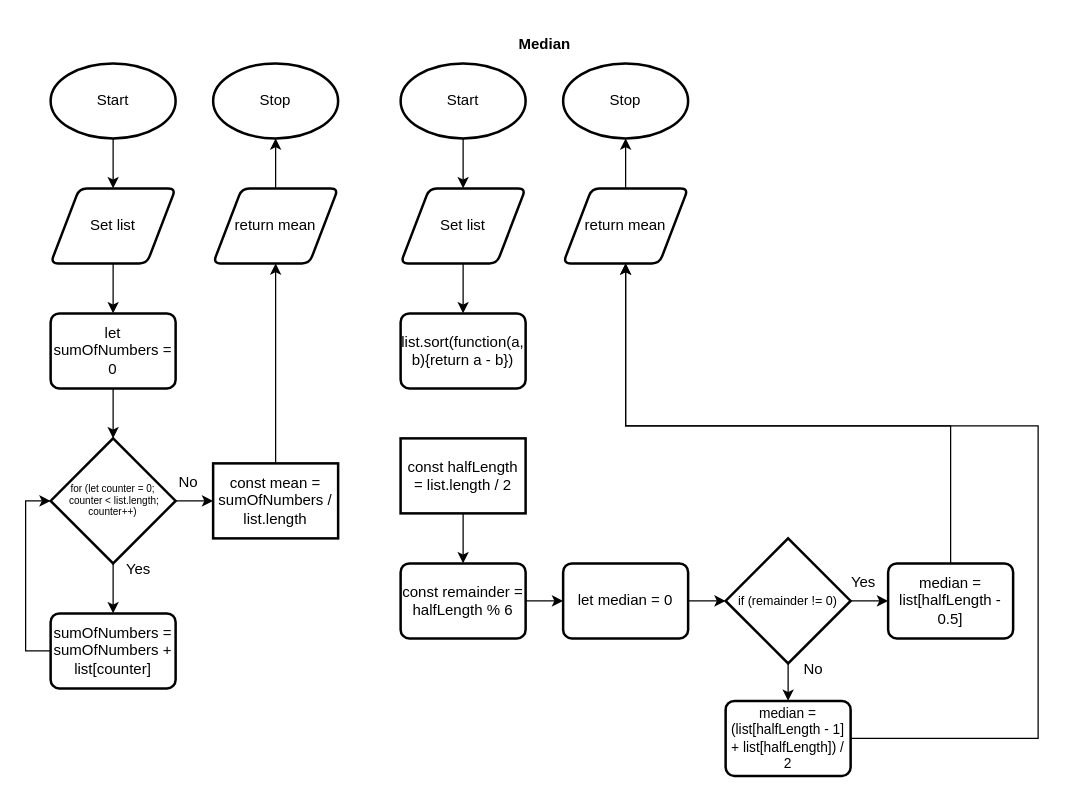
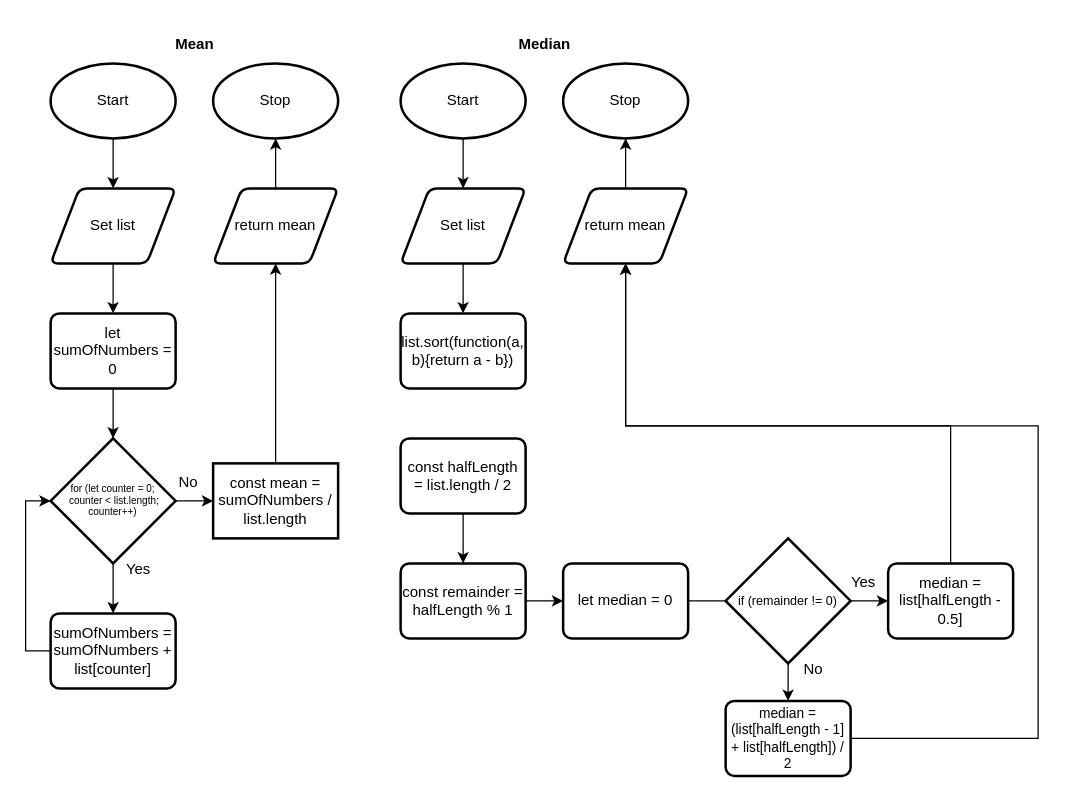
none -> (194, 44)
(463, 476) -> (463, 476)
(463, 601) -> (463, 601)
(716, 601) -> (719, 601)
